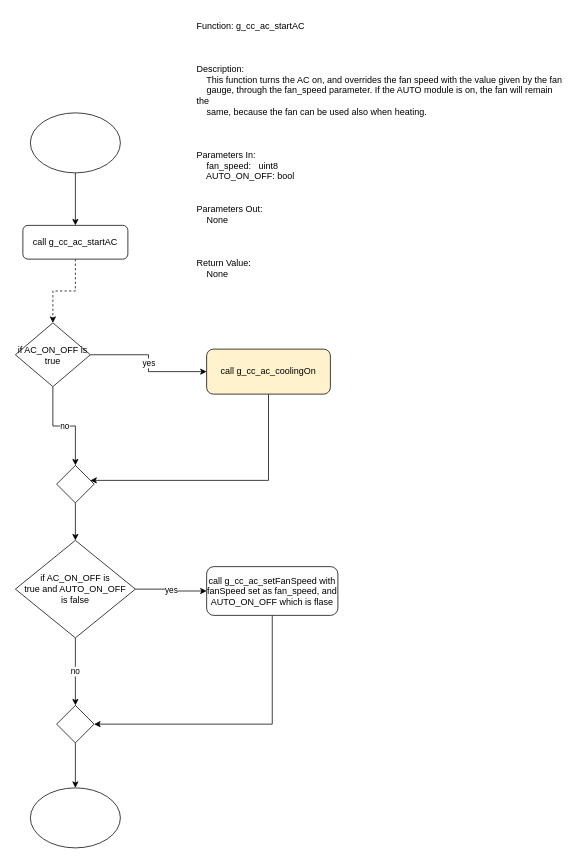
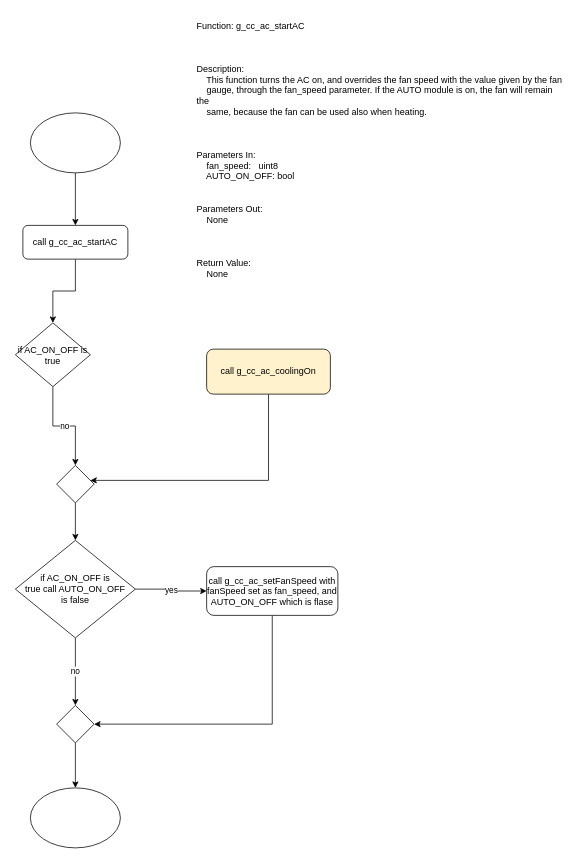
(66, 291) -> (66, 291)
(149, 360) -> none
(75, 589) -> (75, 589)
